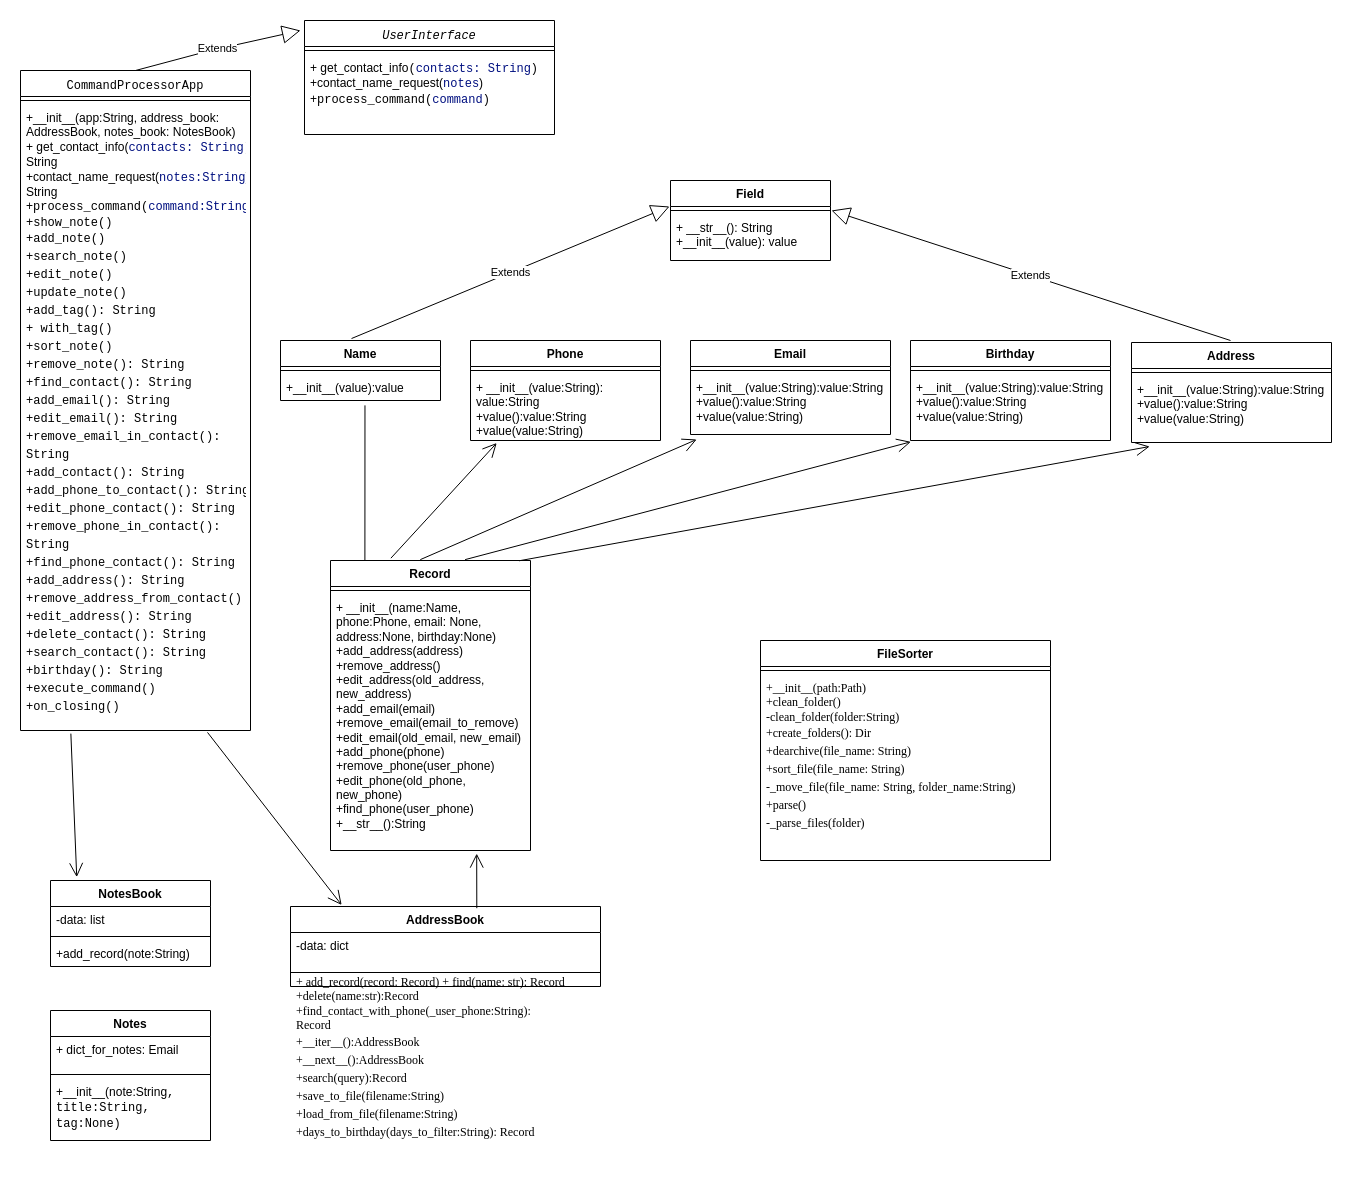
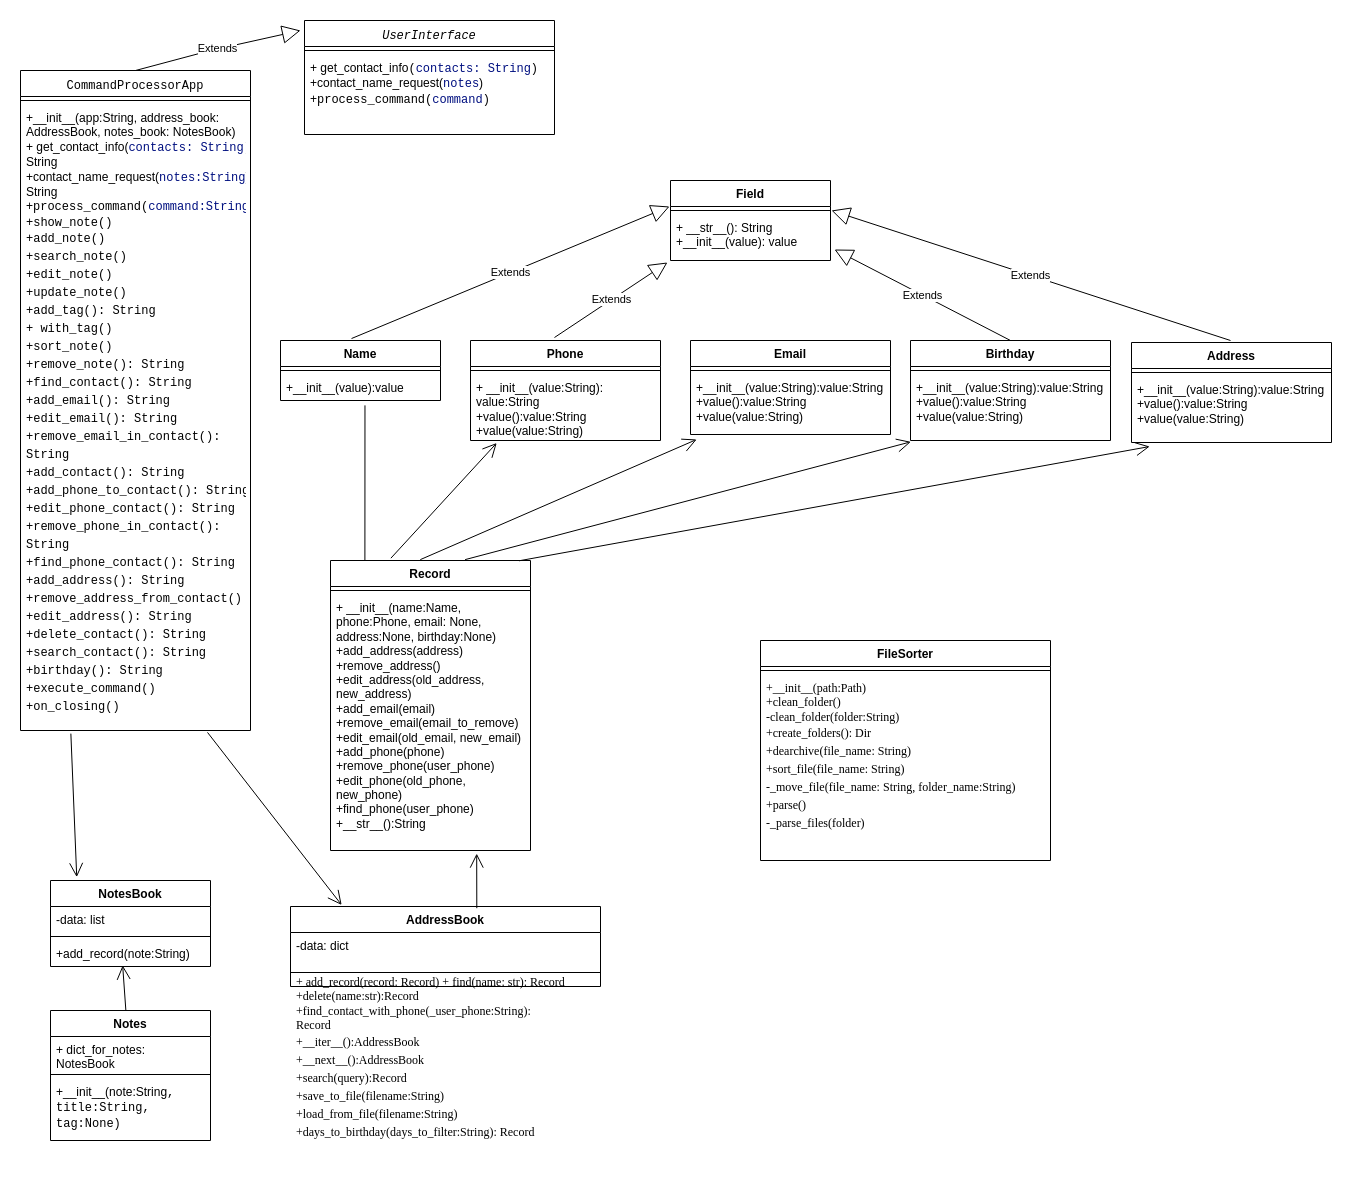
none -> (931, 299)
none -> (603, 305)
none -> (124, 989)
(124, 1051) -> (132, 1058)
